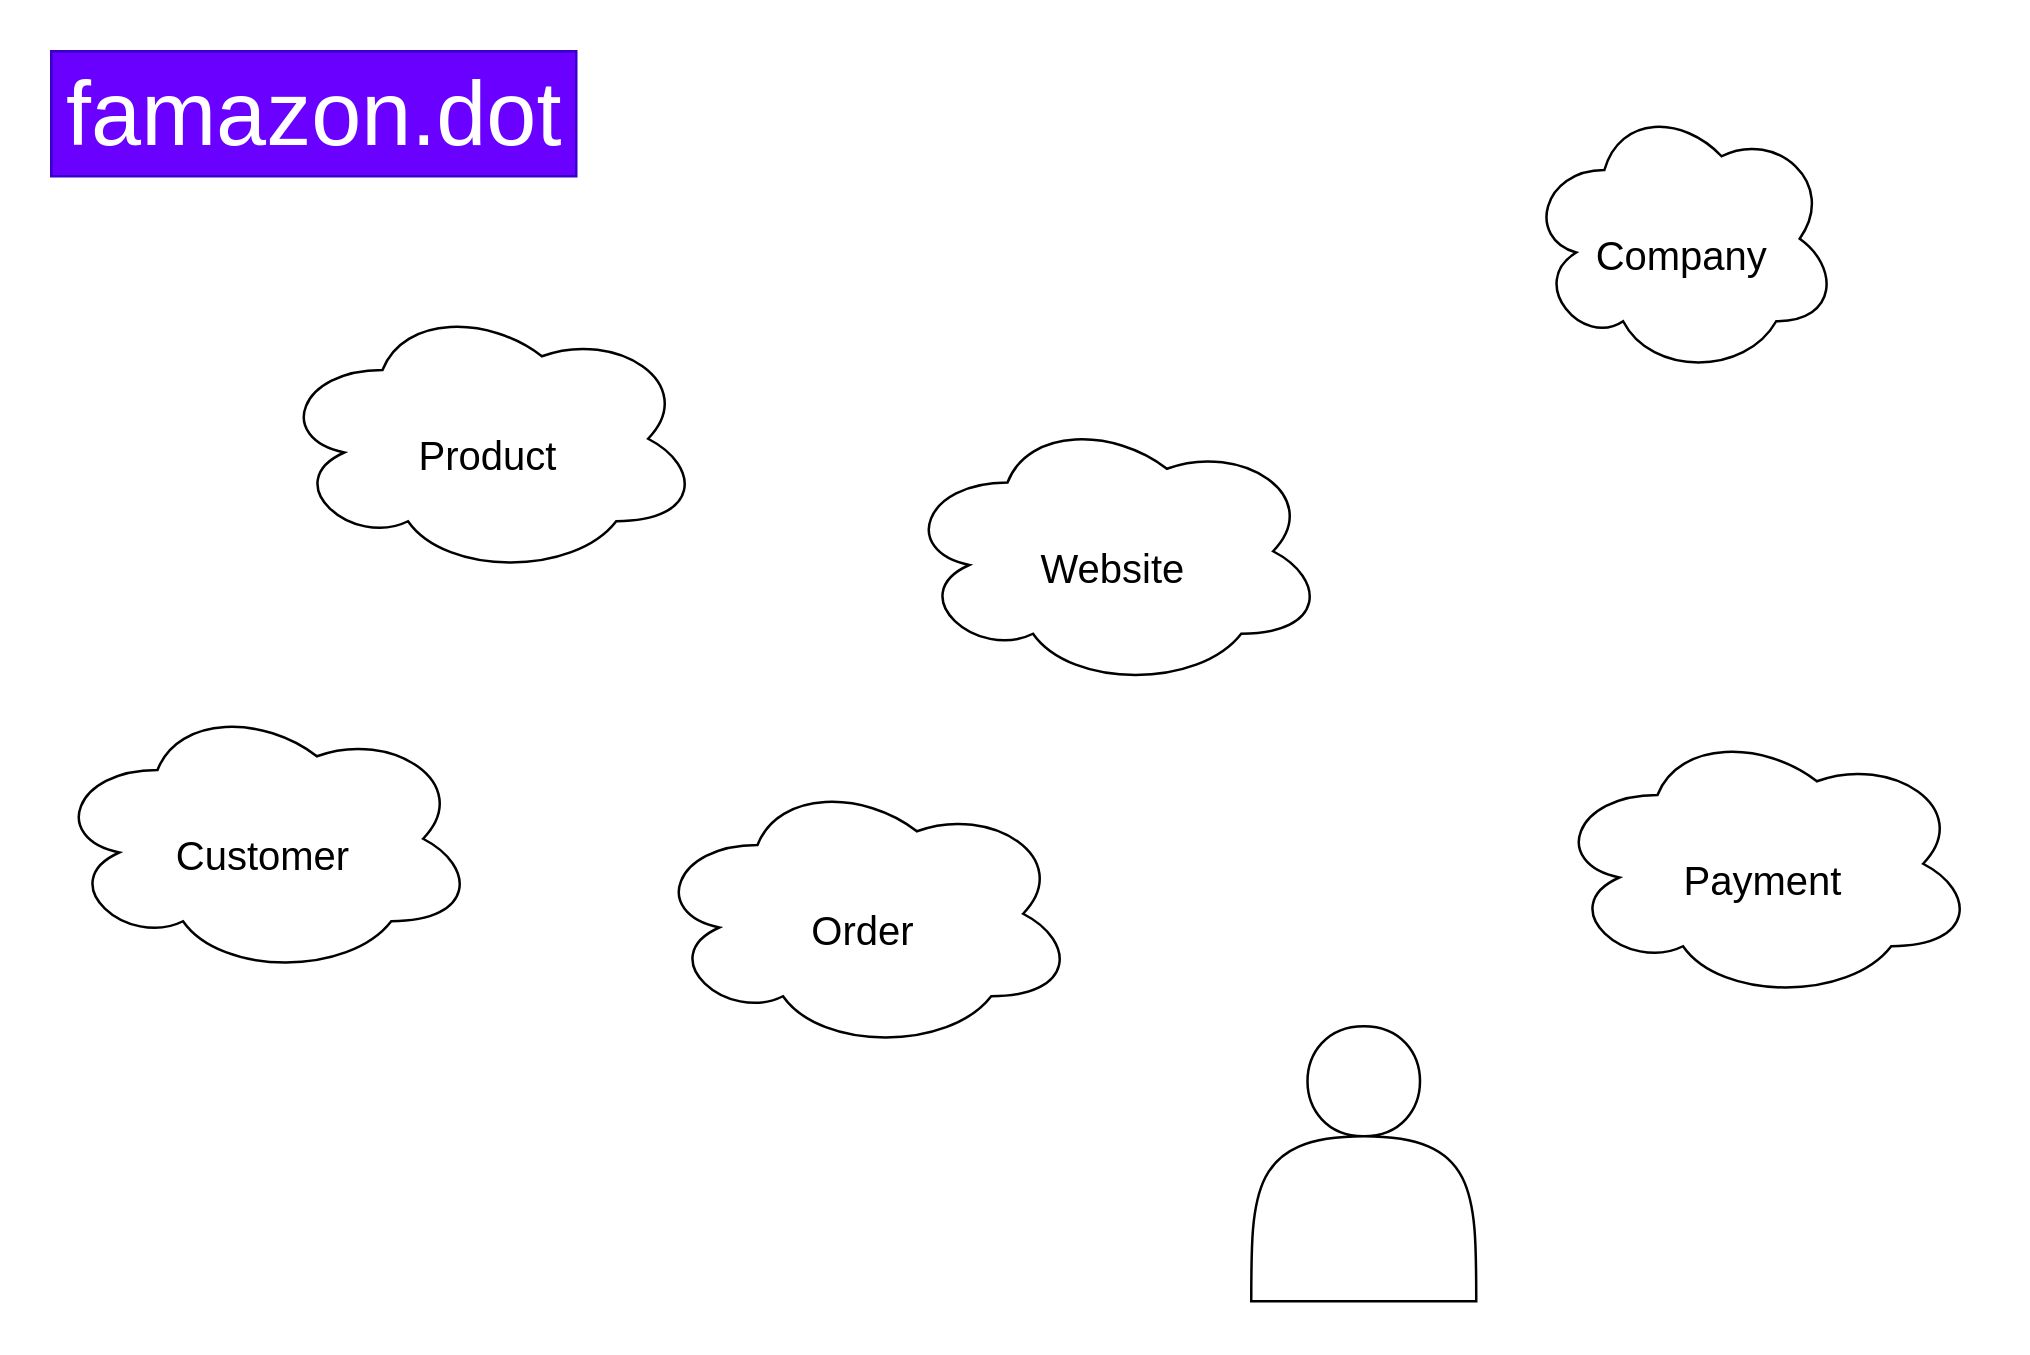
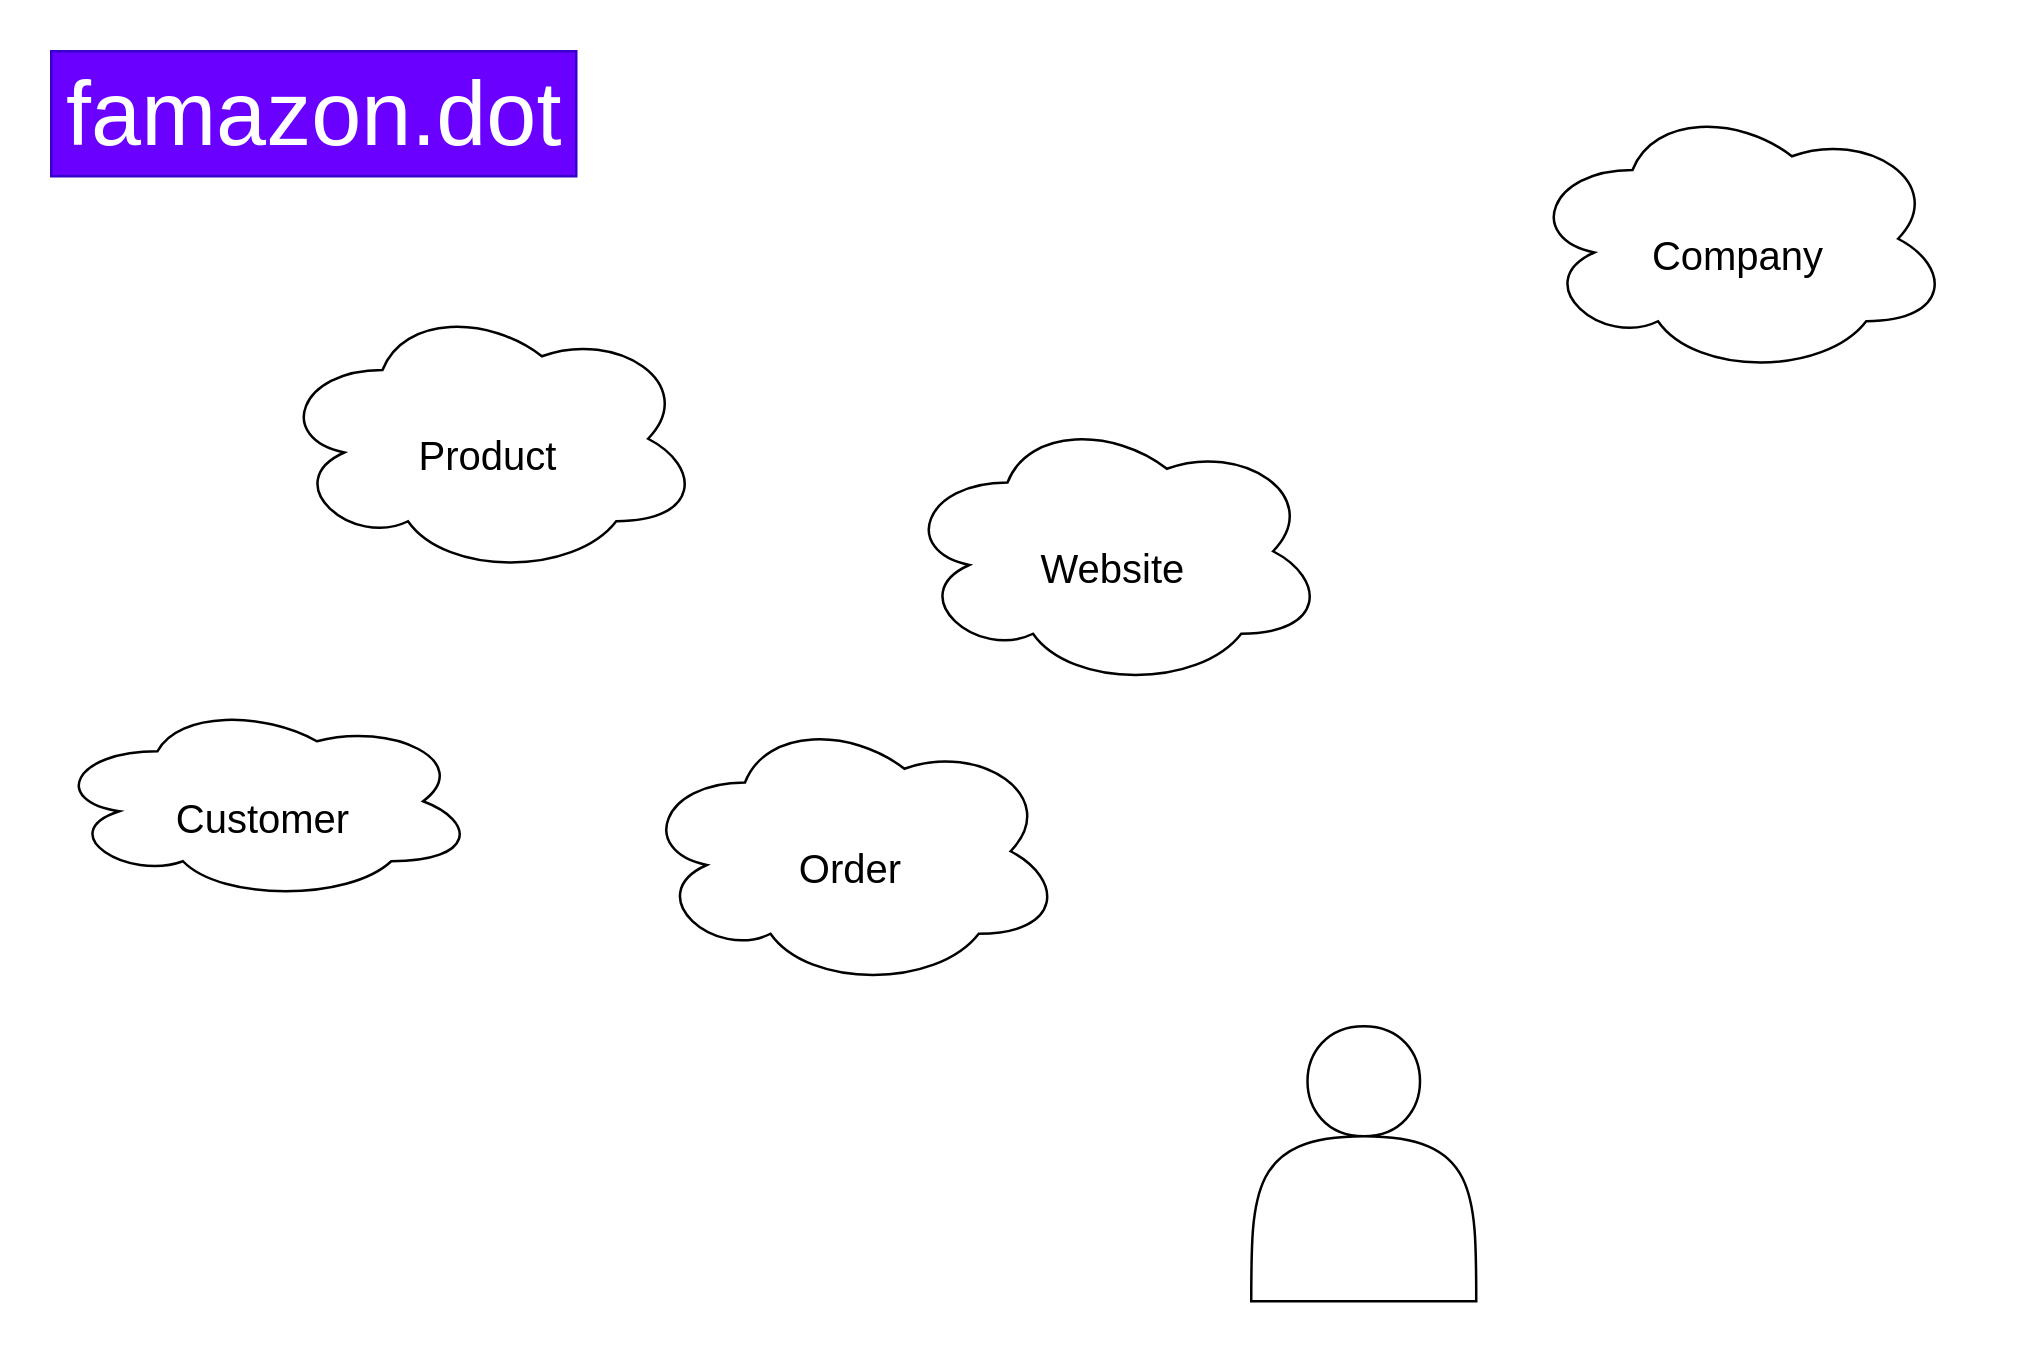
(1683, 239) -> (1739, 239)
(264, 839) -> (264, 801)
(1764, 864) -> none
(864, 914) -> (851, 851)
